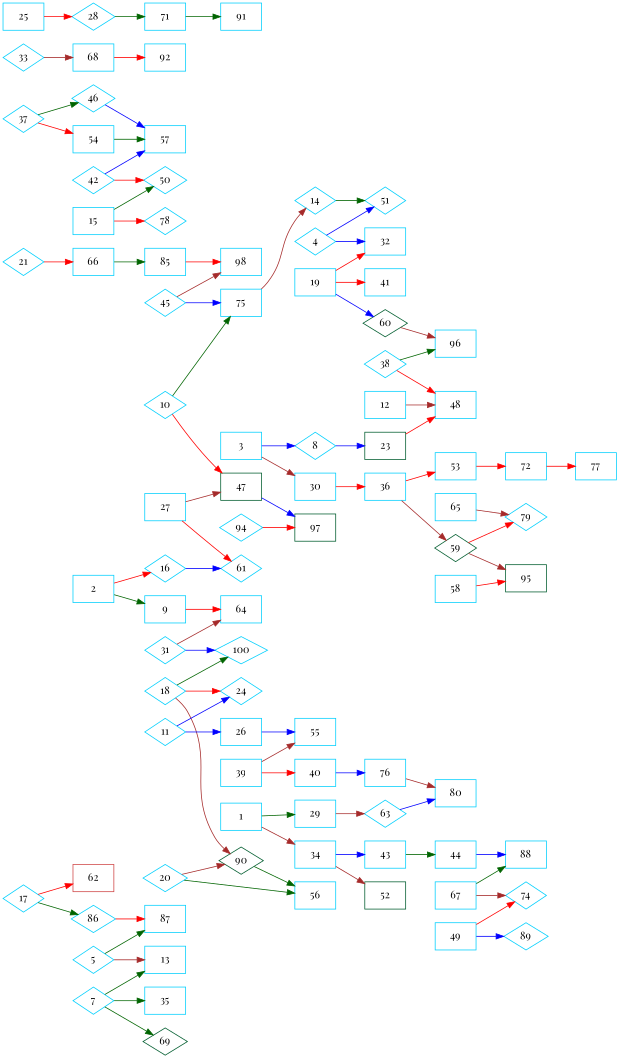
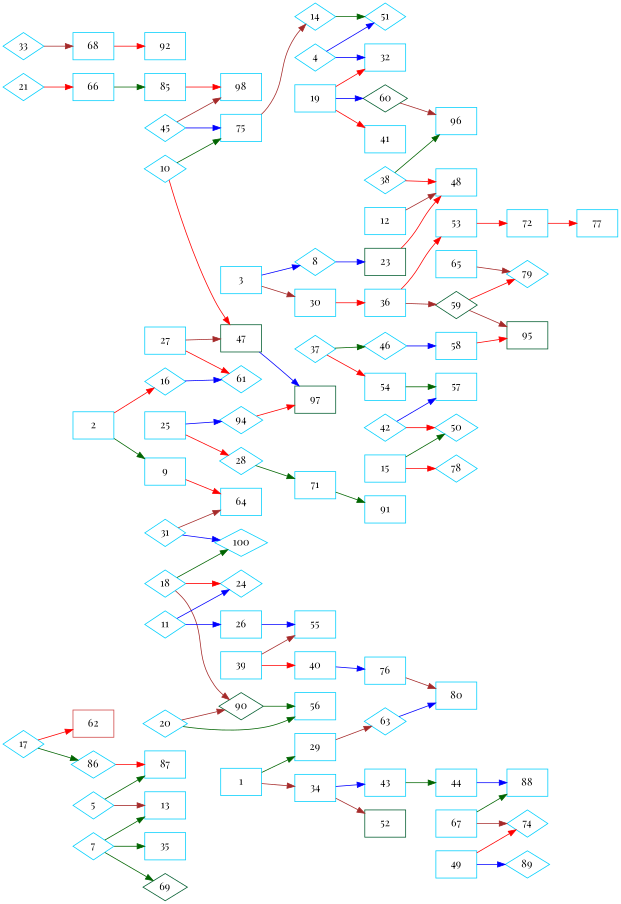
(121, 114) -> (417, 346)
none -> (200, 423)
